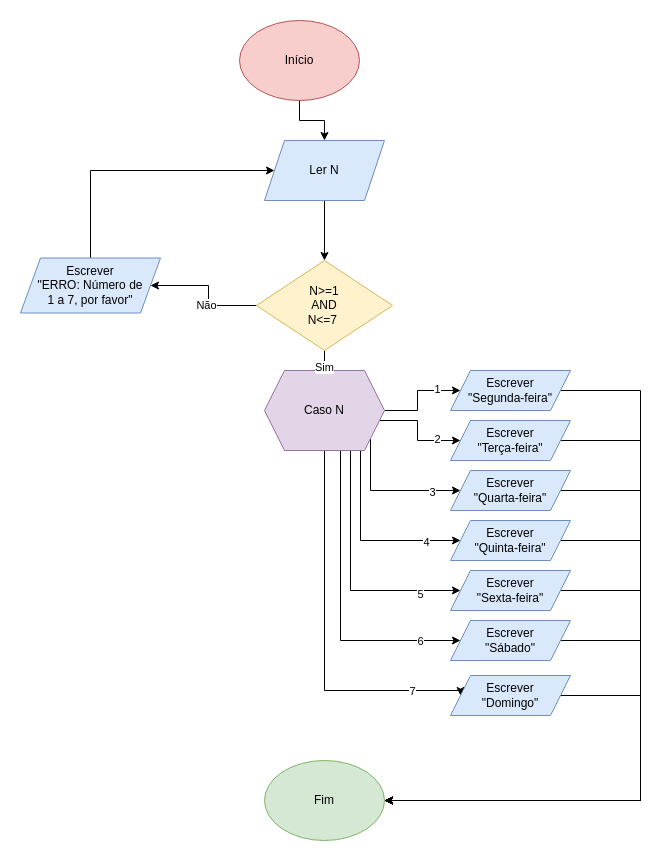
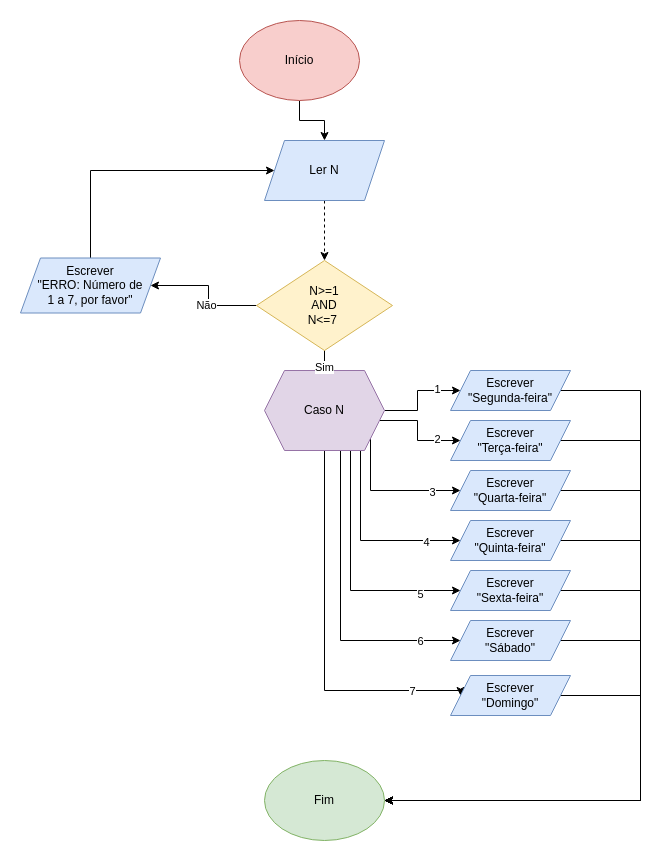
(325, 228) -> (325, 228)
